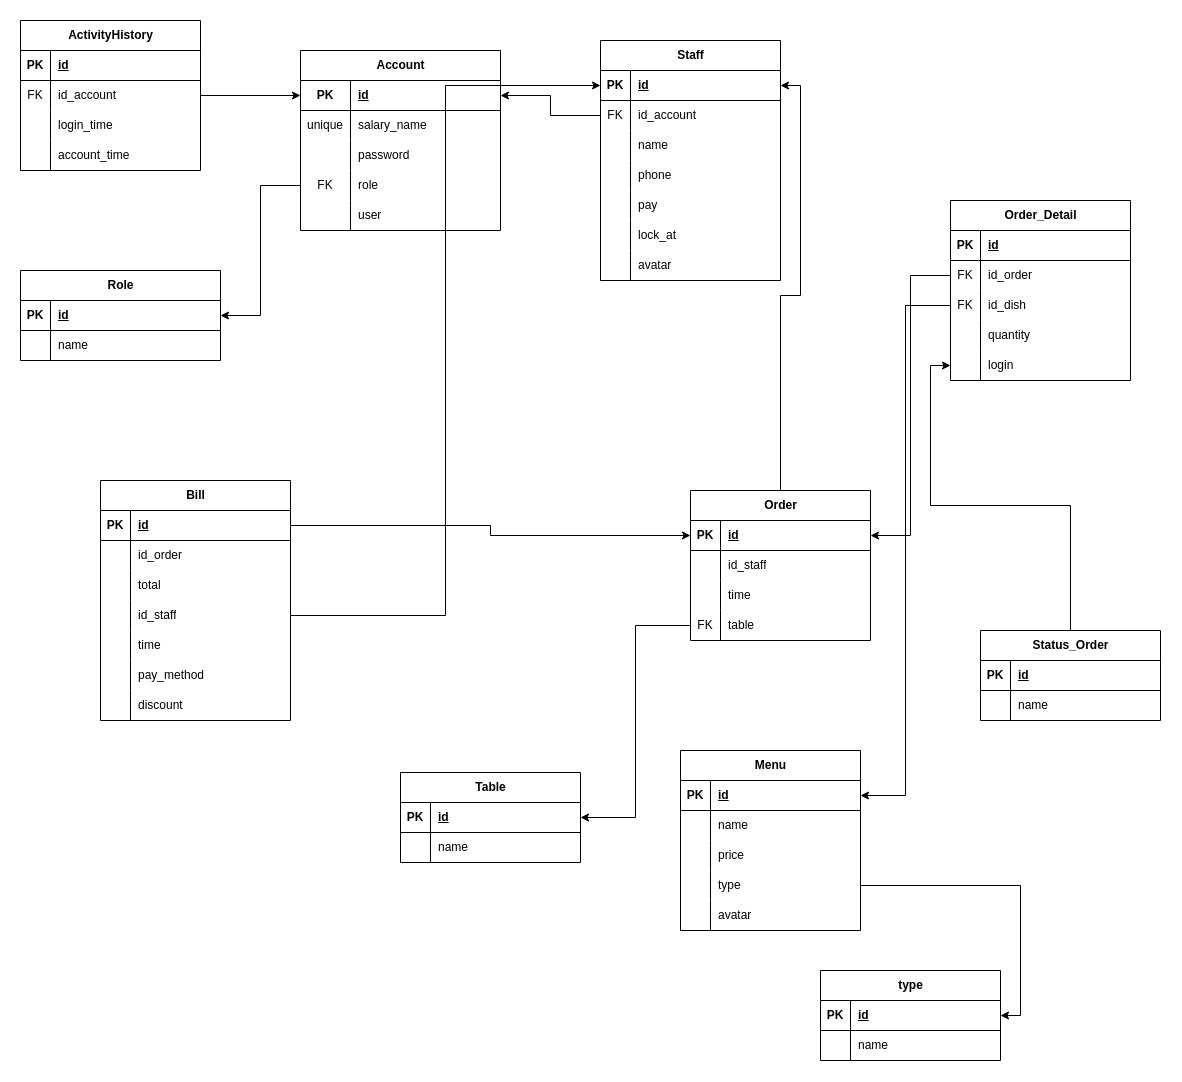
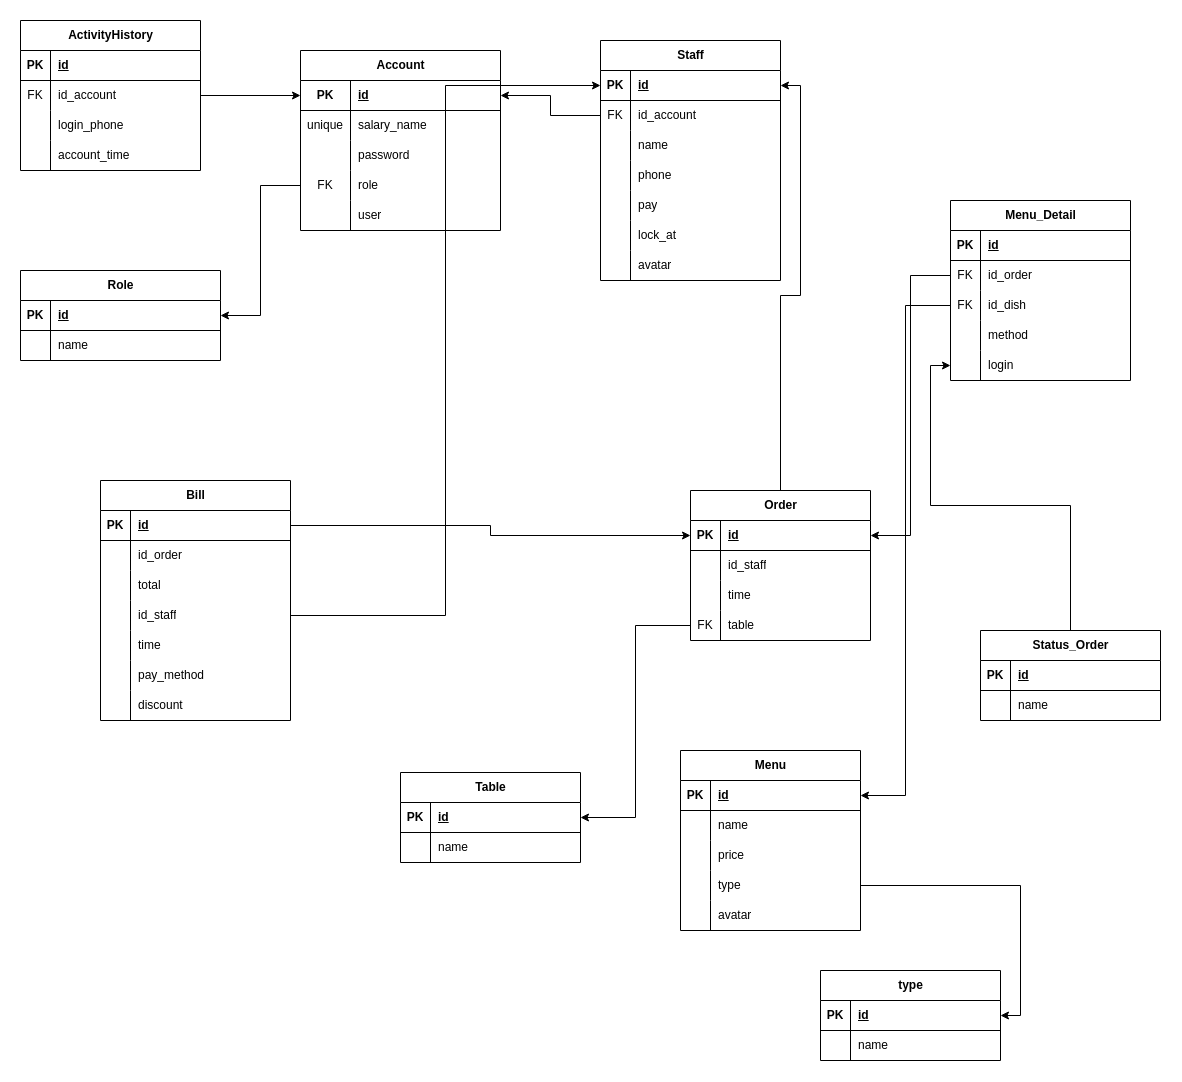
(87, 126) -> (92, 126)
(1041, 216) -> (1041, 216)
(1014, 336) -> (1009, 336)
